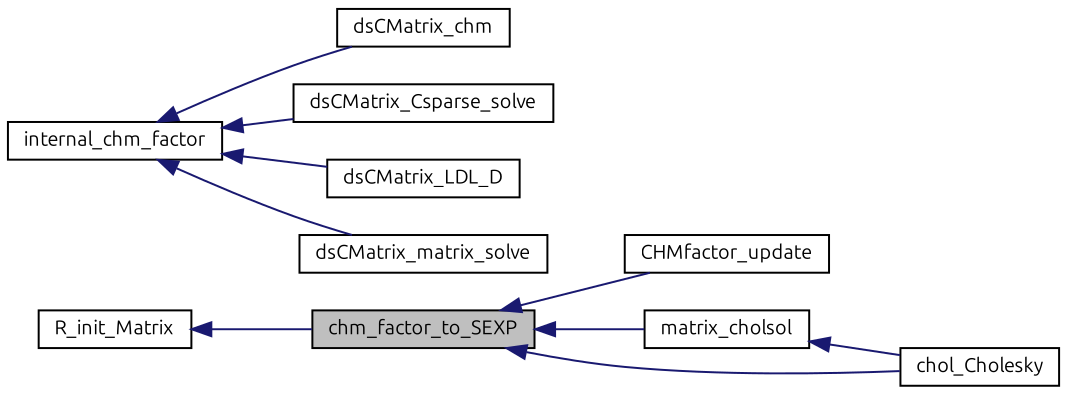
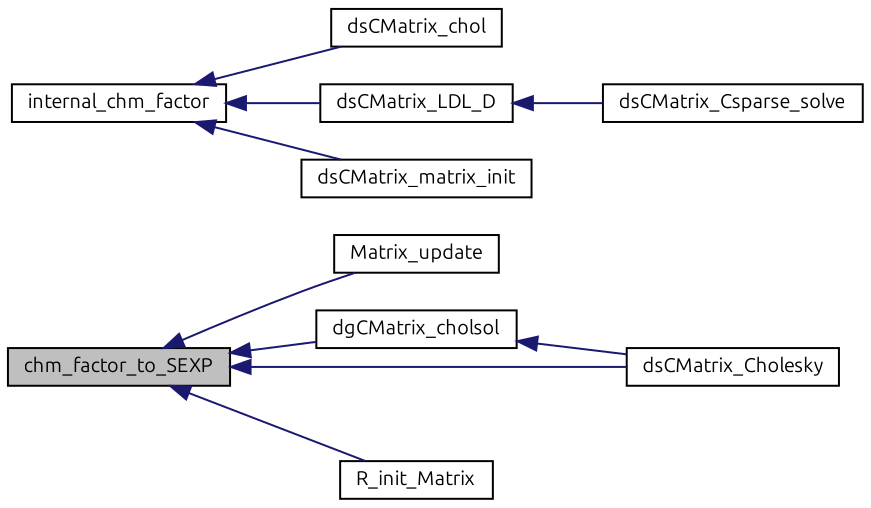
(423, 28) -> (416, 28)
(268, 122) -> (568, 103)
(423, 254) -> (416, 178)
(727, 254) -> (416, 254)
(262, 329) -> (277, 427)
(727, 329) -> (416, 329)
(980, 367) -> (733, 367)
